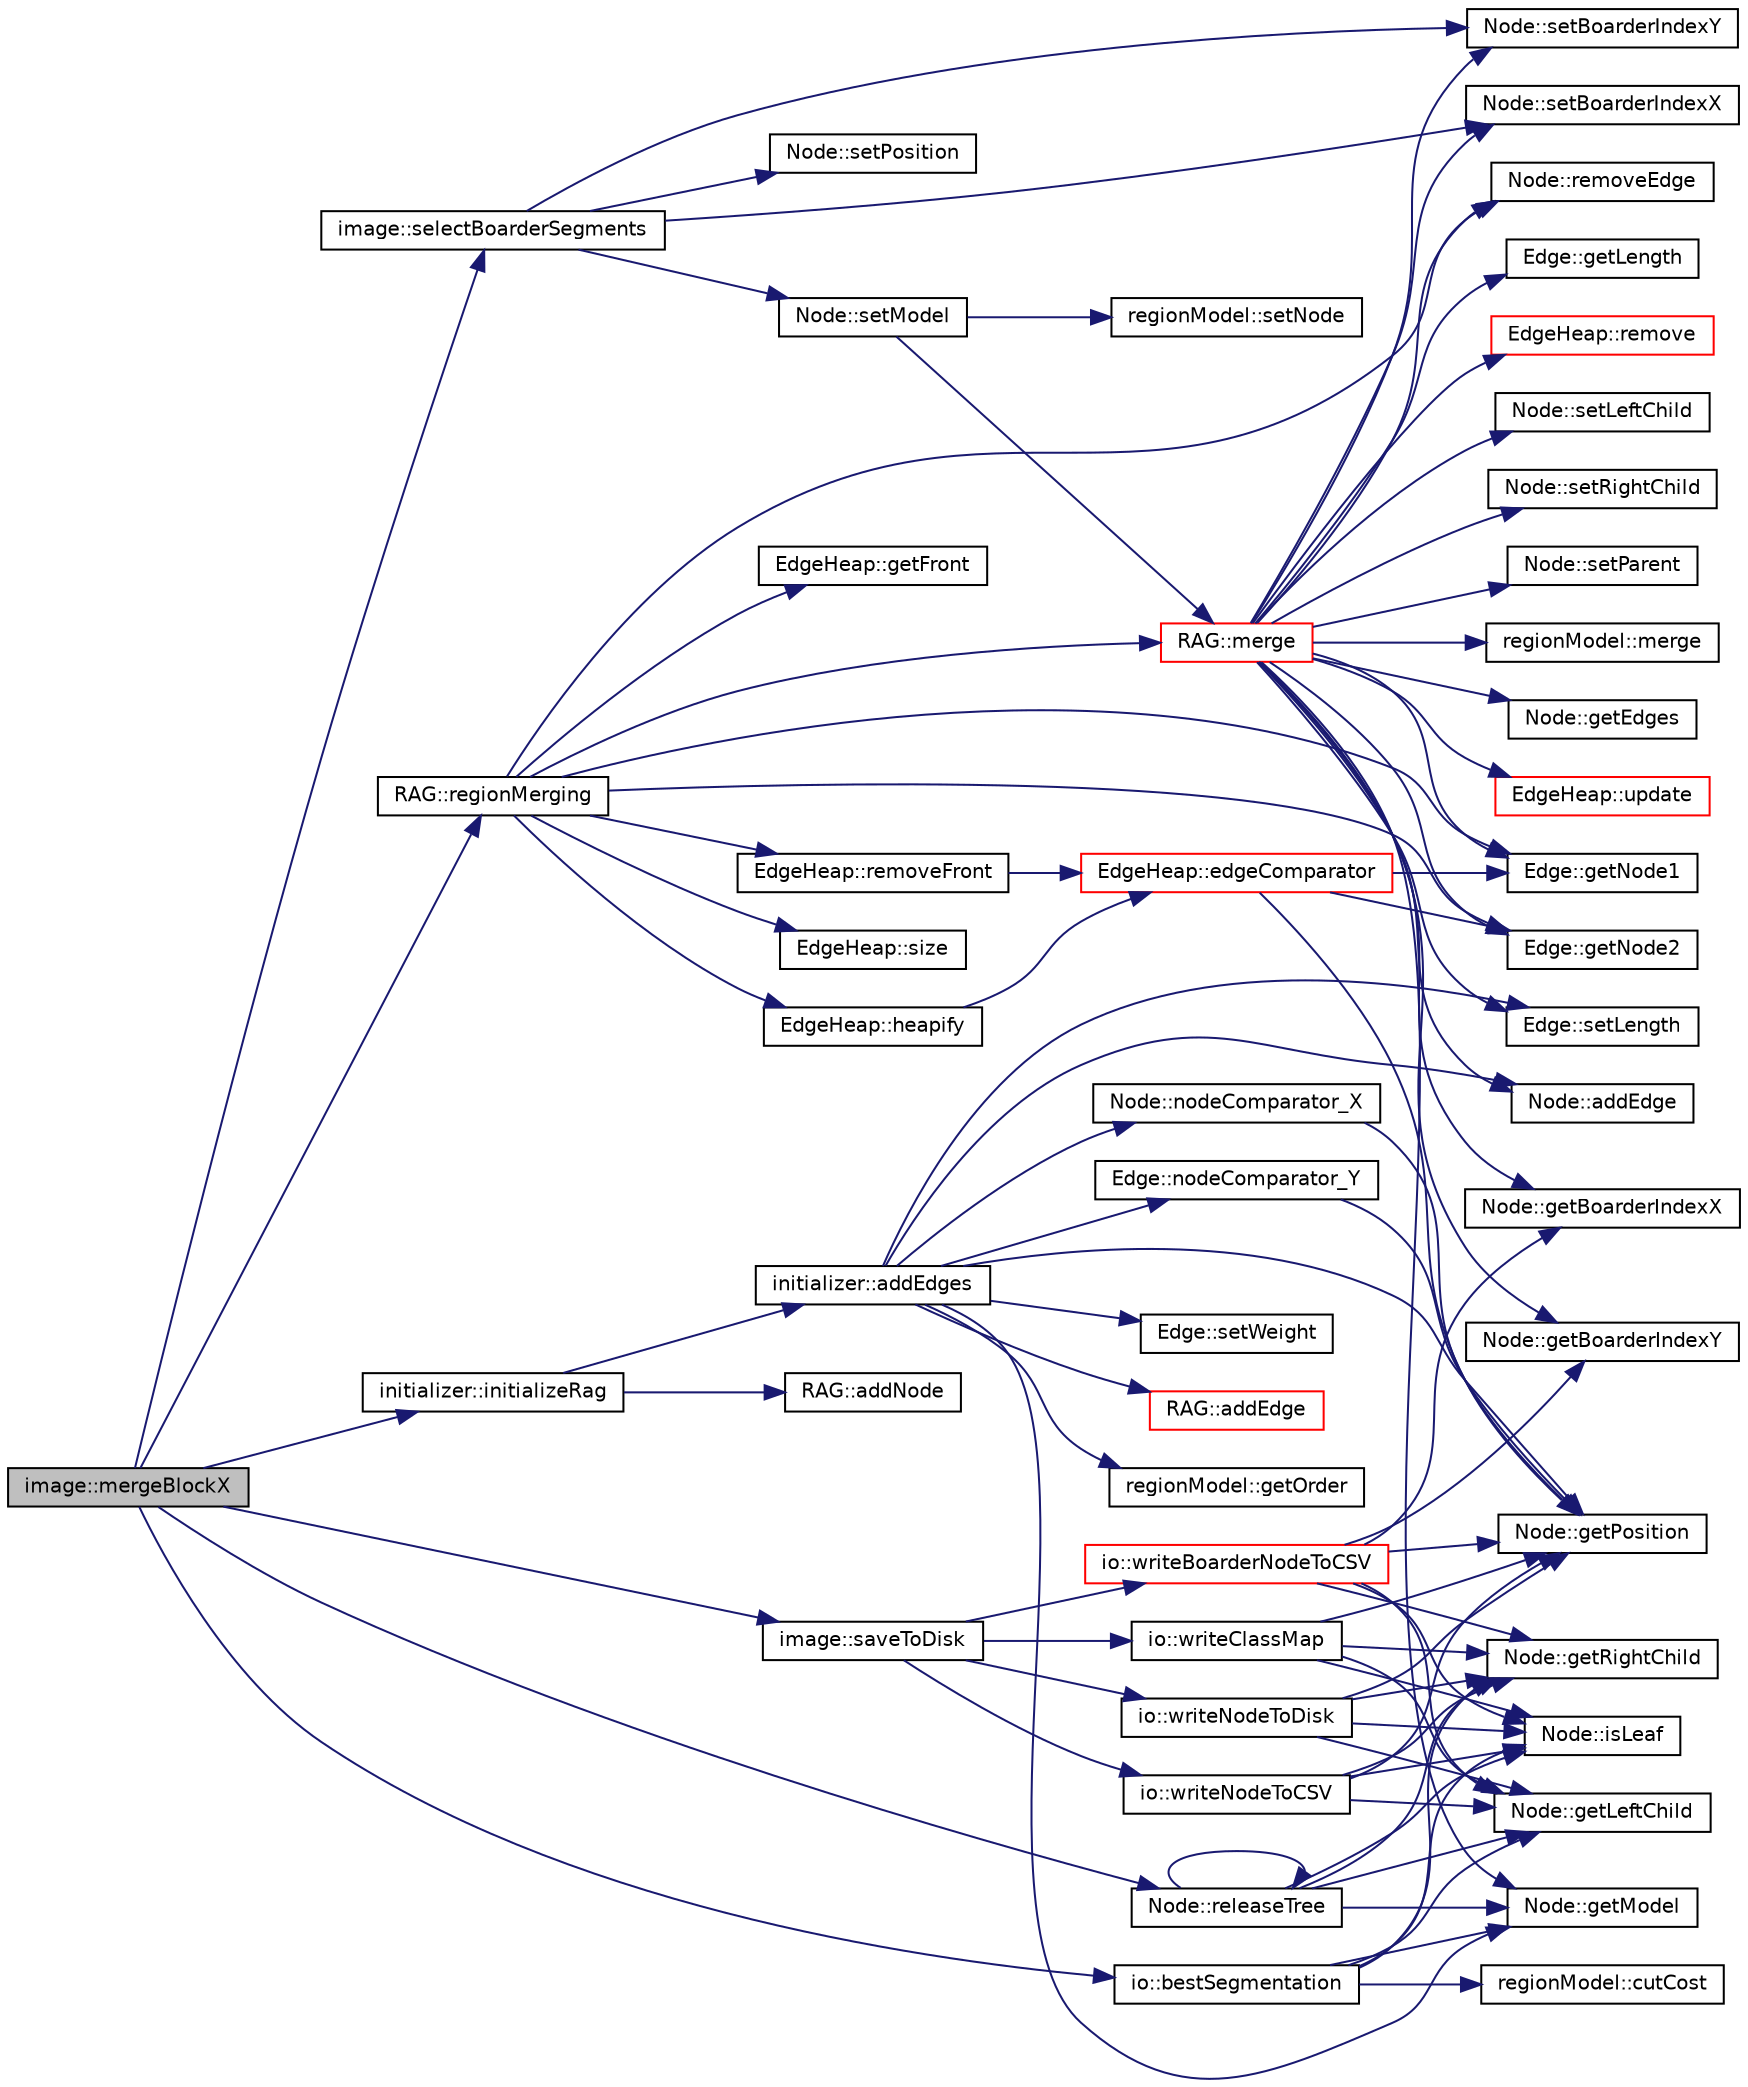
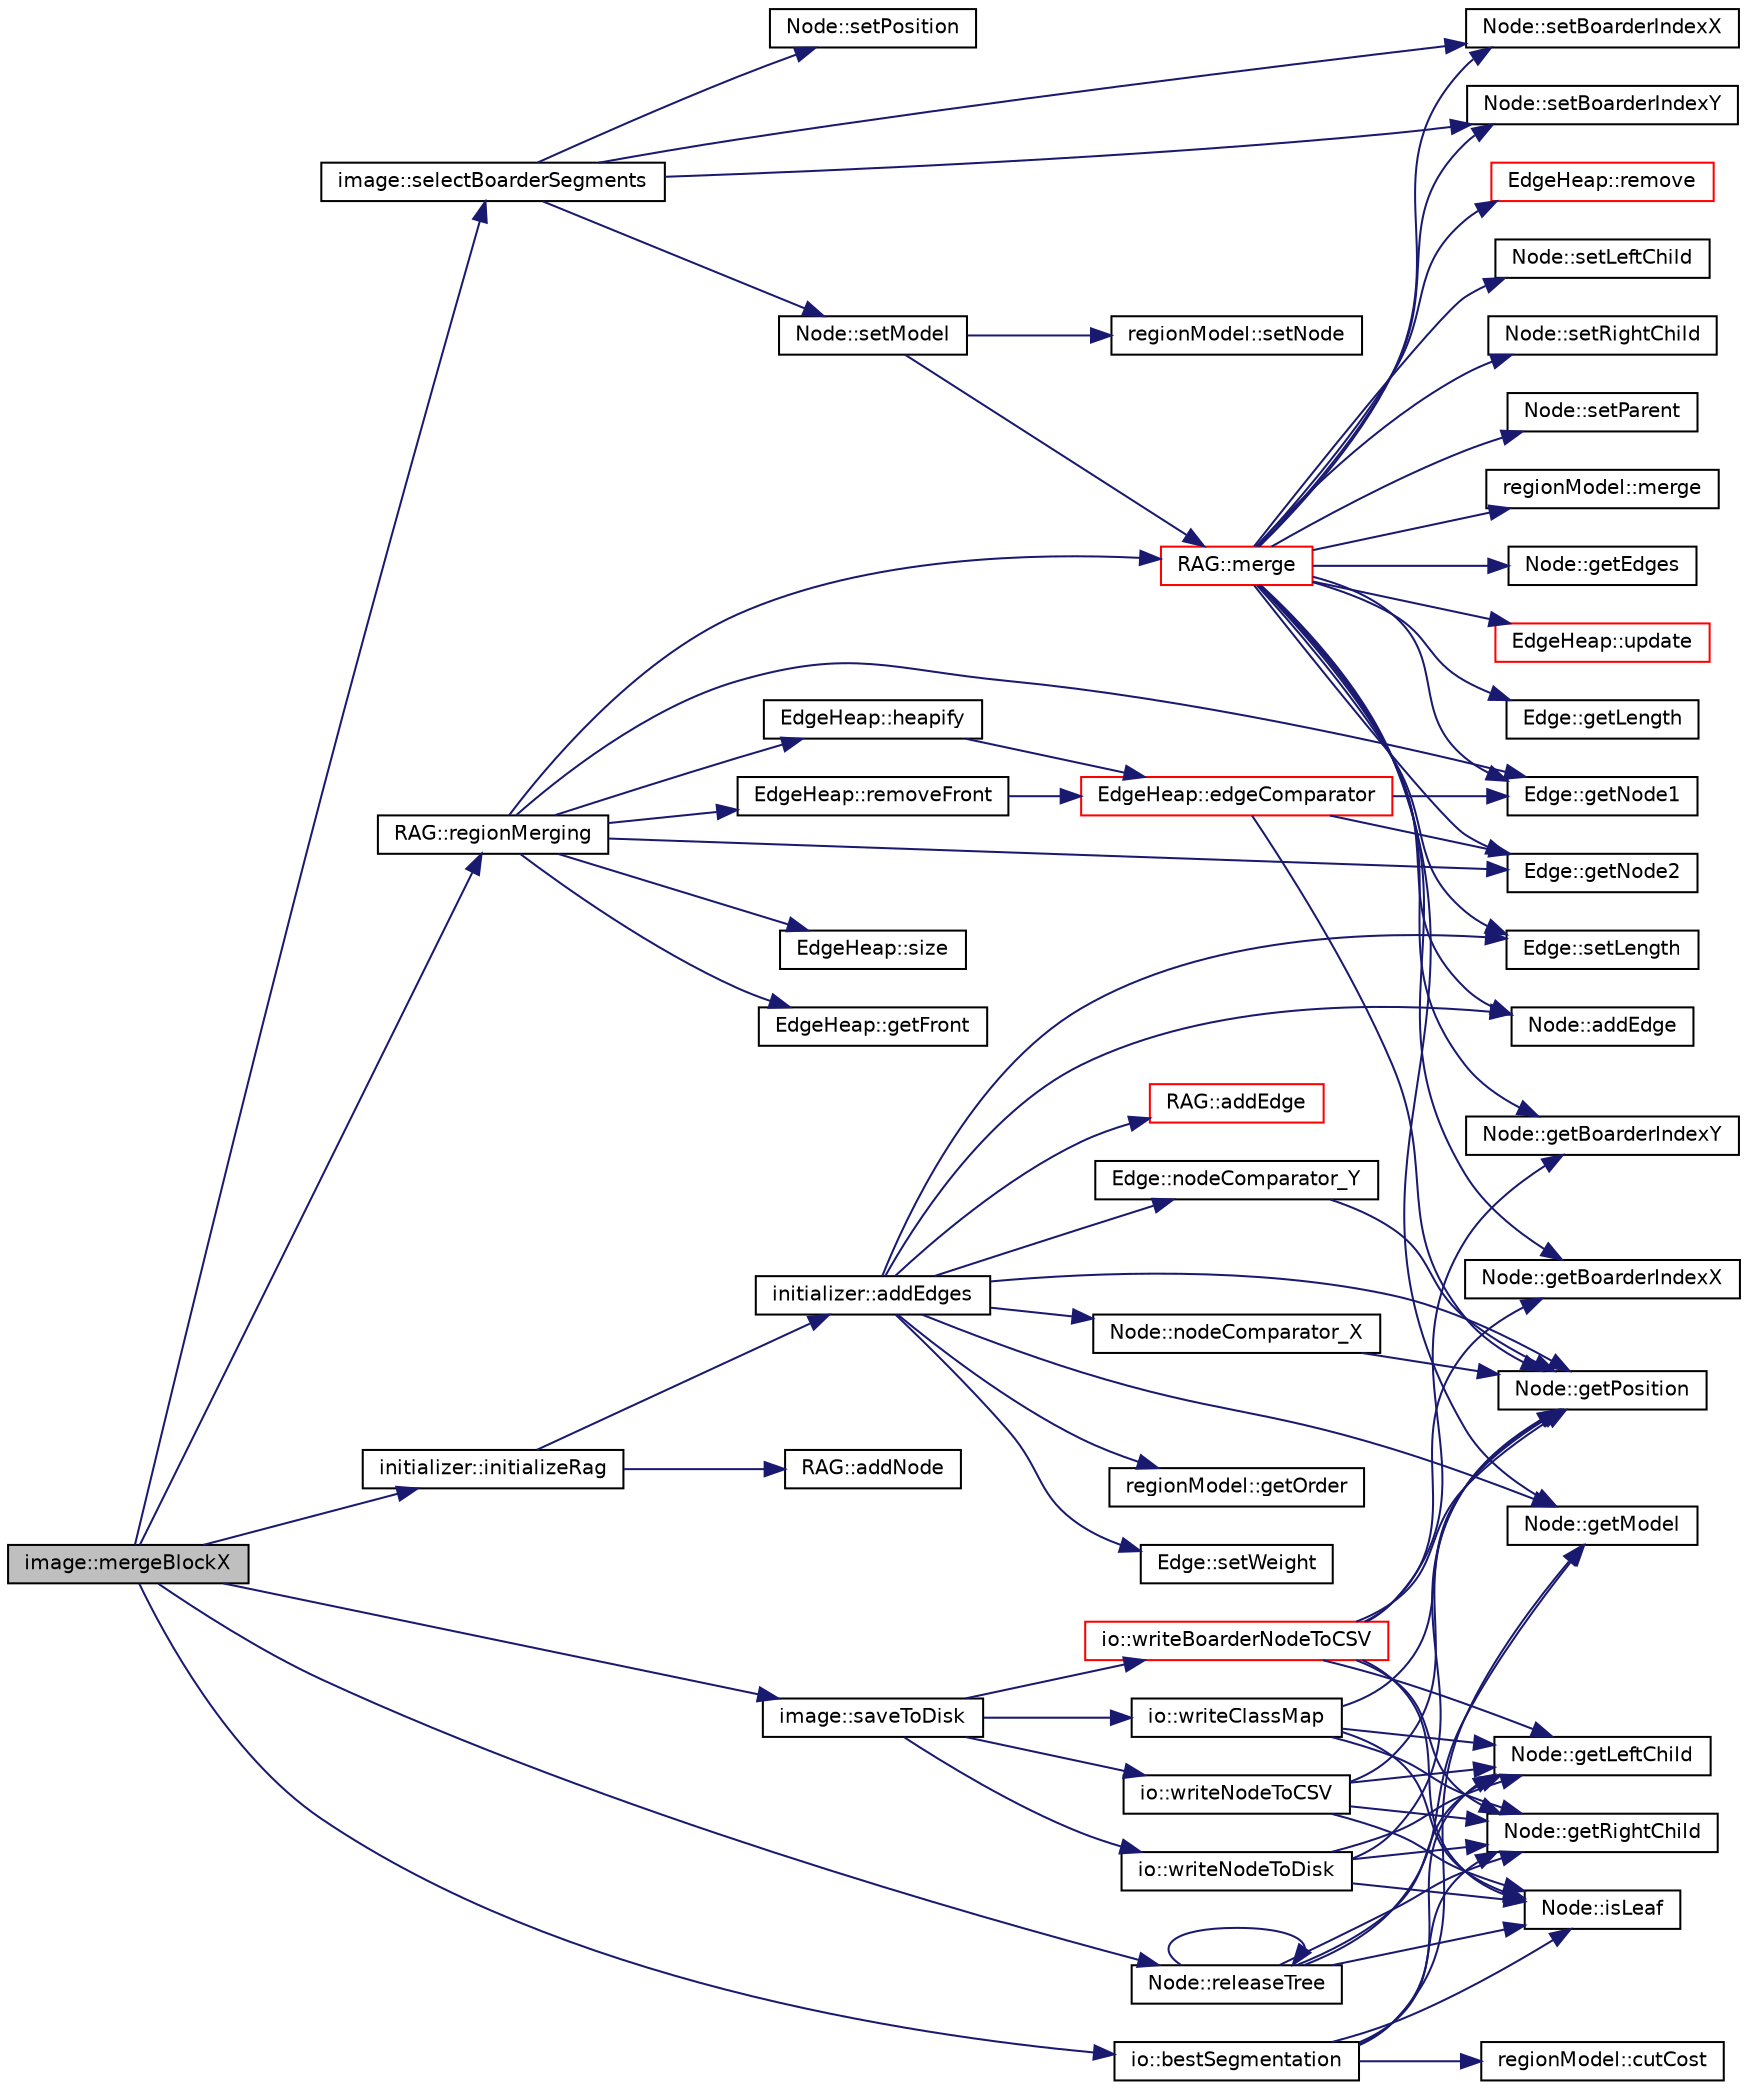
(1603, 182) -> none
